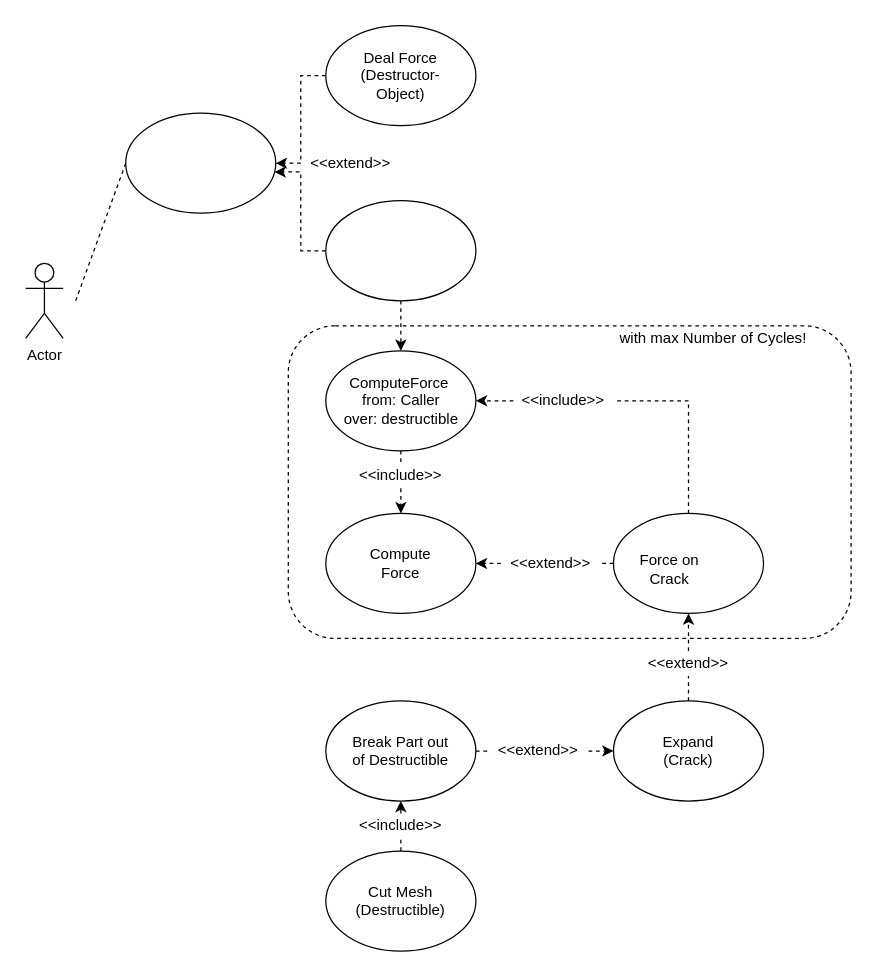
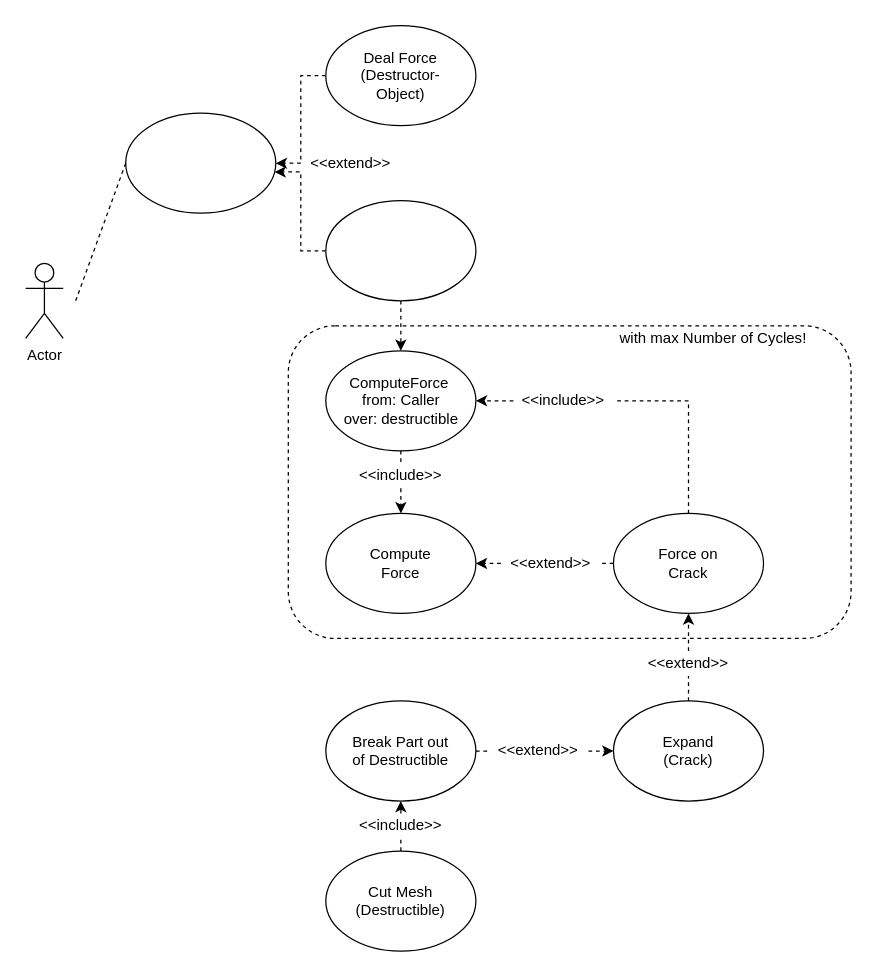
(669, 569) -> (688, 563)
